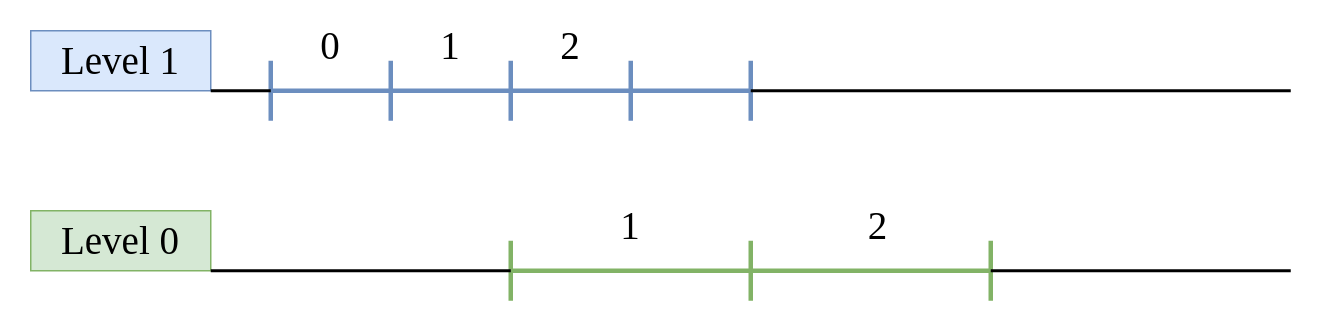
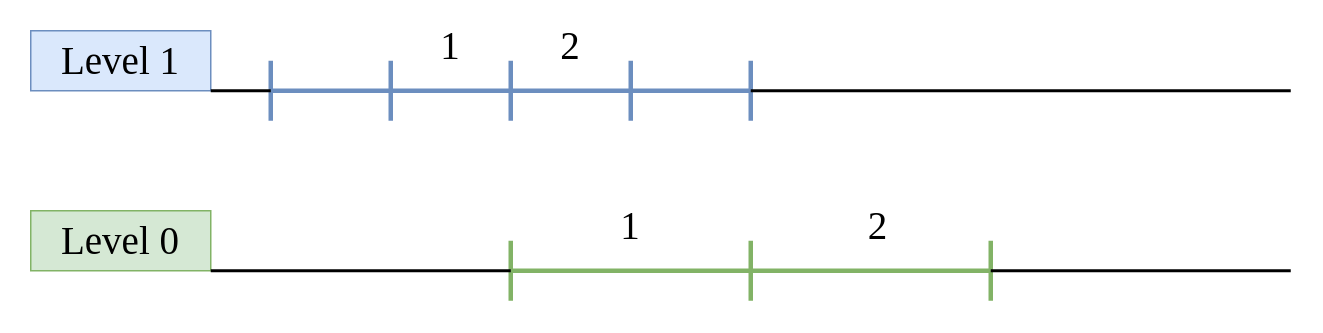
(331, 46) -> none
